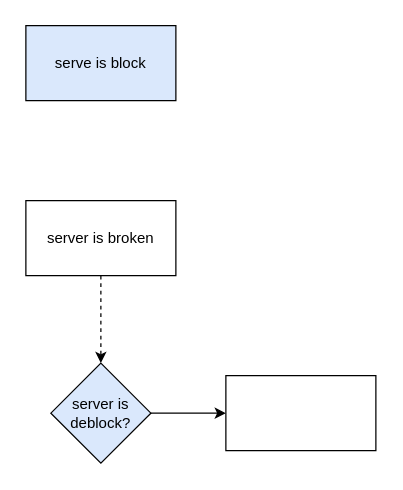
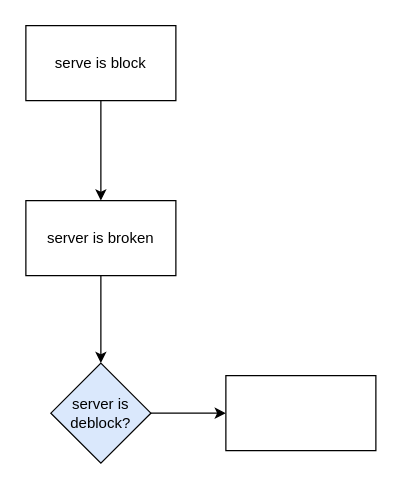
(101, 63) -> (101, 63)
none -> (101, 147)
(101, 315) -> (101, 315)
